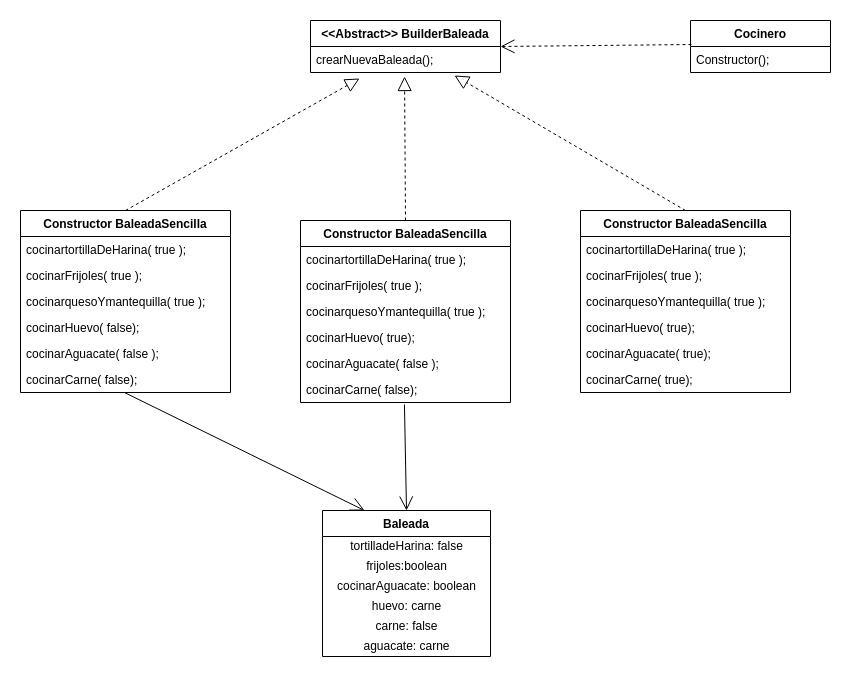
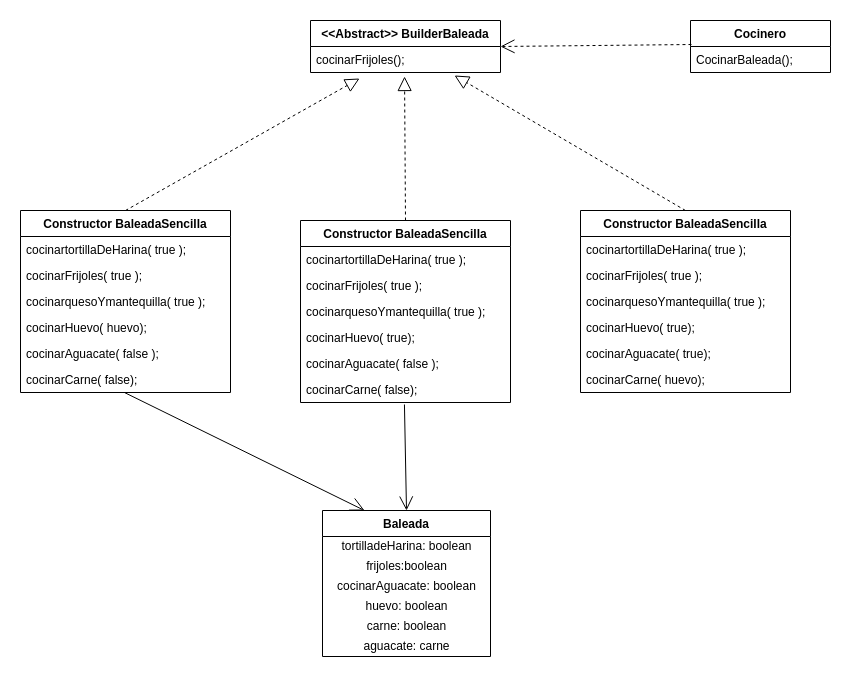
(380, 60) -> (370, 60)
(741, 60) -> (748, 60)
(90, 328) -> (92, 328)
(649, 380) -> (652, 380)
(407, 547) -> (407, 547)
(407, 607) -> (407, 607)
(407, 627) -> (407, 627)
